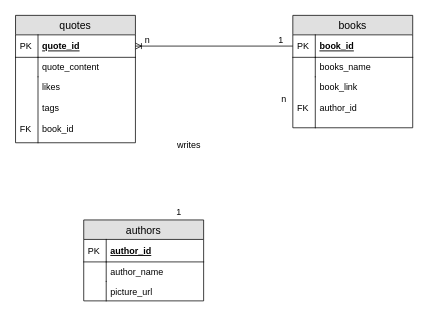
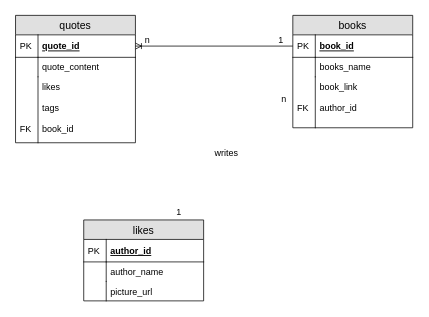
(195, 150) -> (232, 157)
(143, 231) -> (143, 231)
